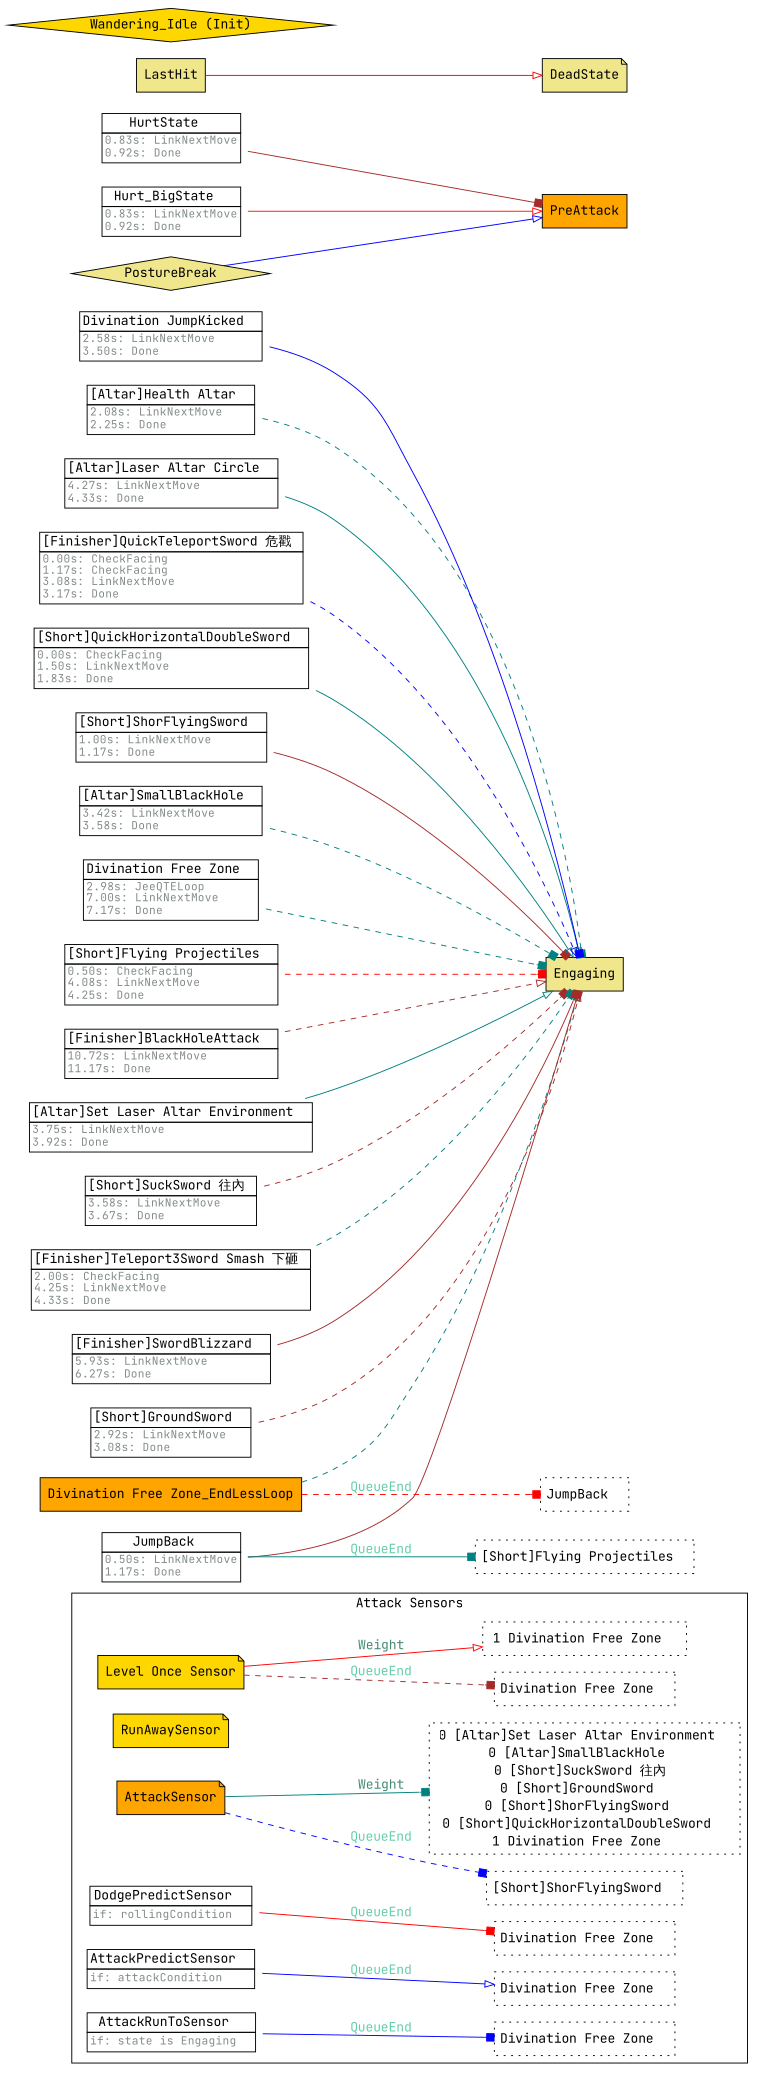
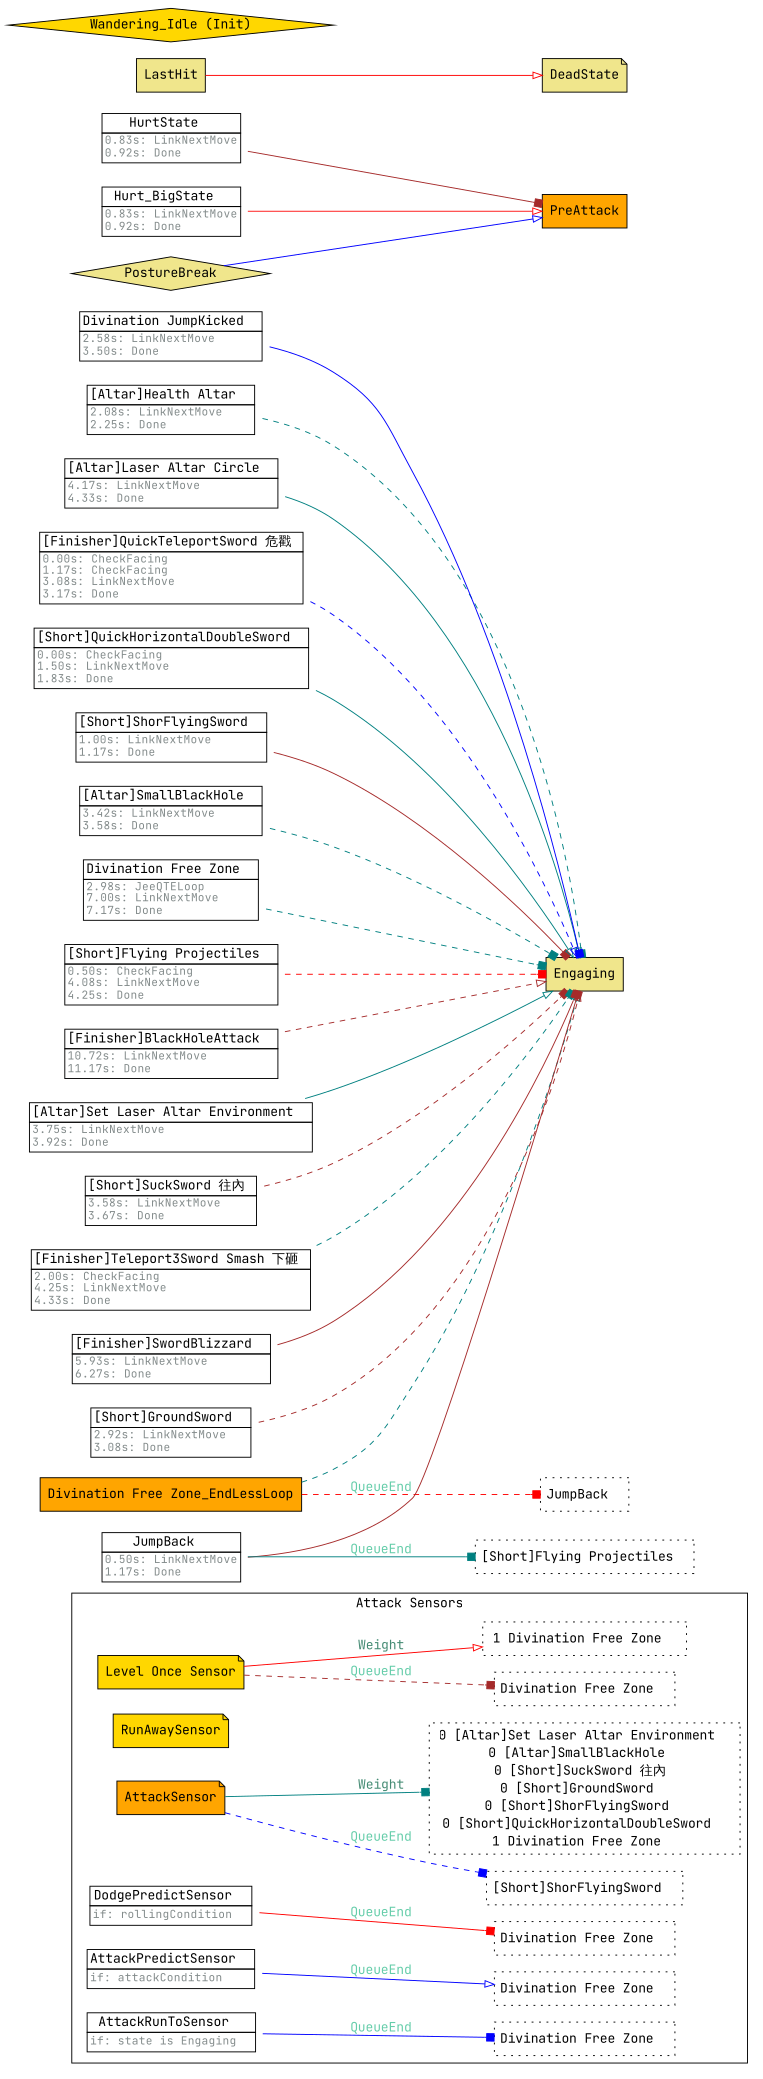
(134, 486) -> (134, 486)
